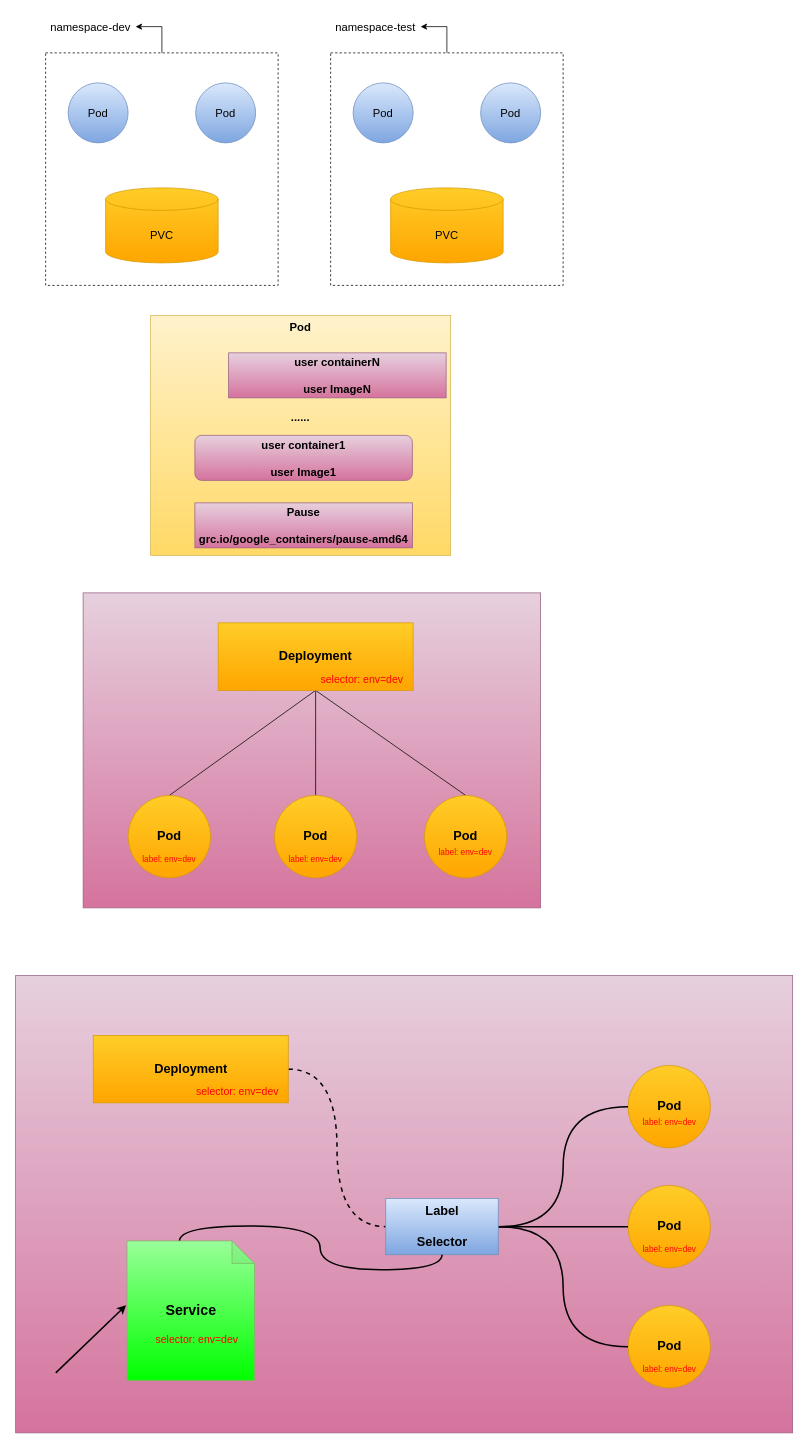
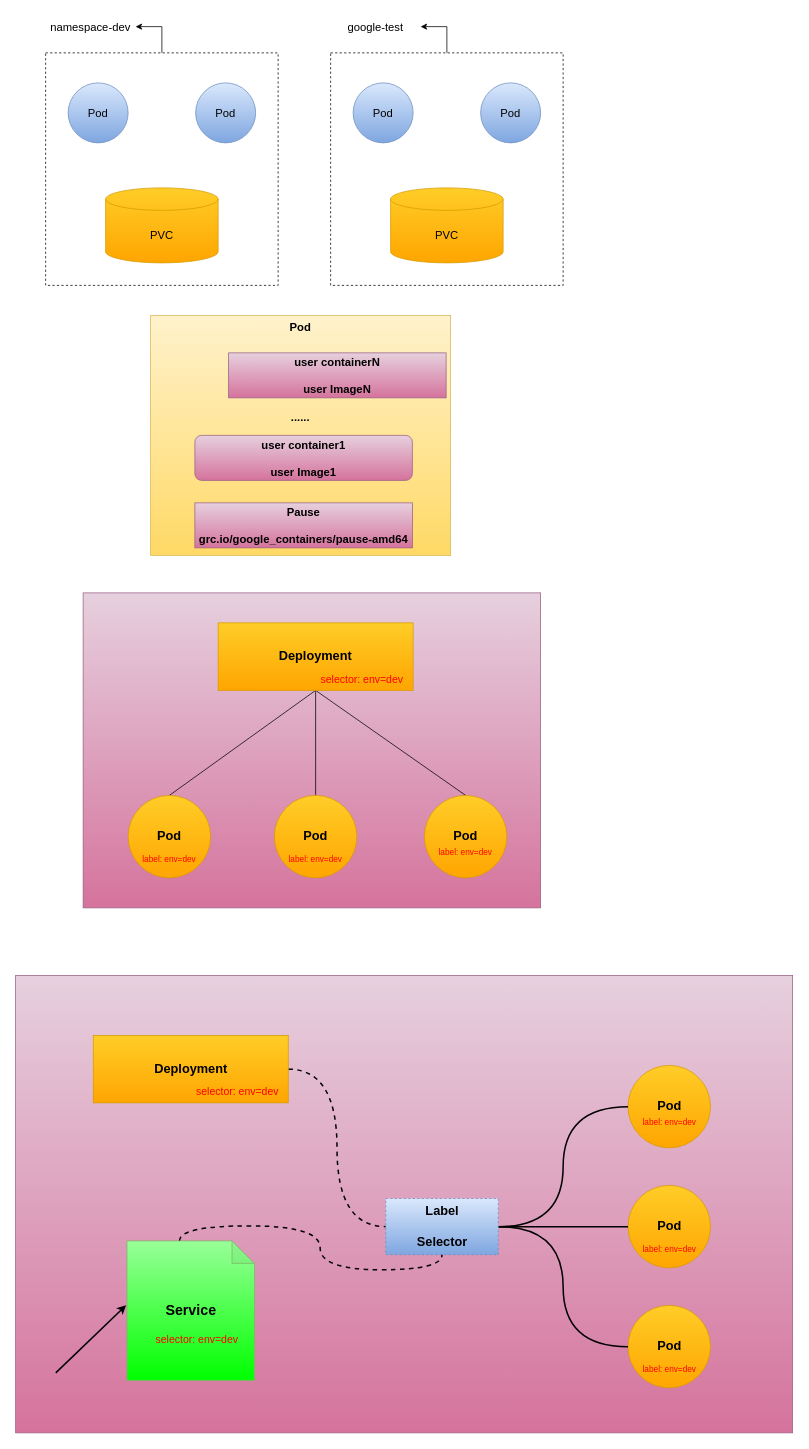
(375, 27) -> (375, 27)
(442, 1227) -> (442, 1227)
(317, 1240) -> (317, 1240)
